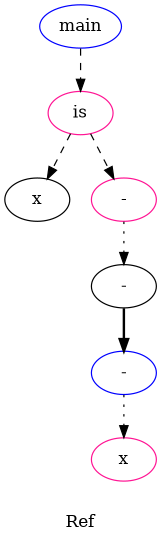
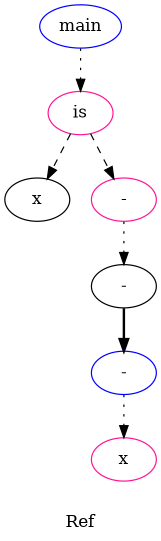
(81, 64) -> (81, 64)
